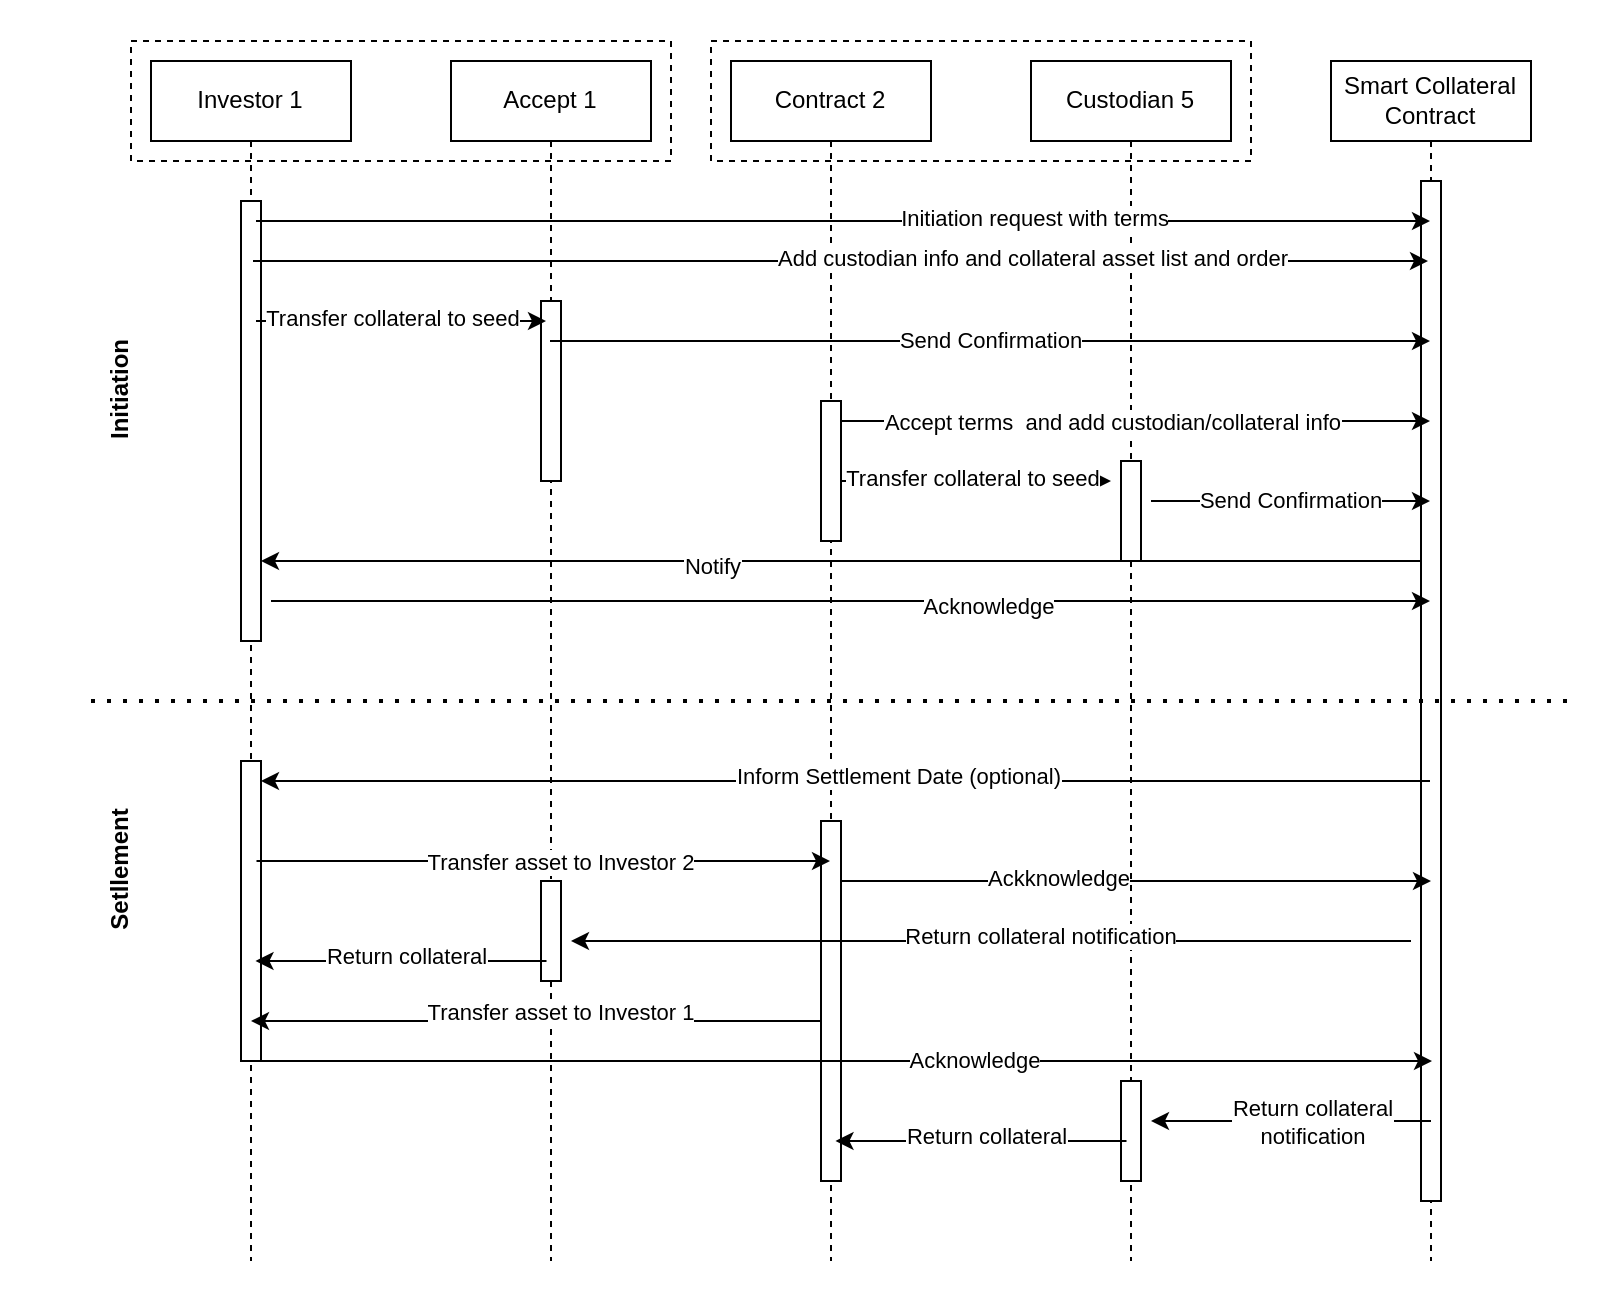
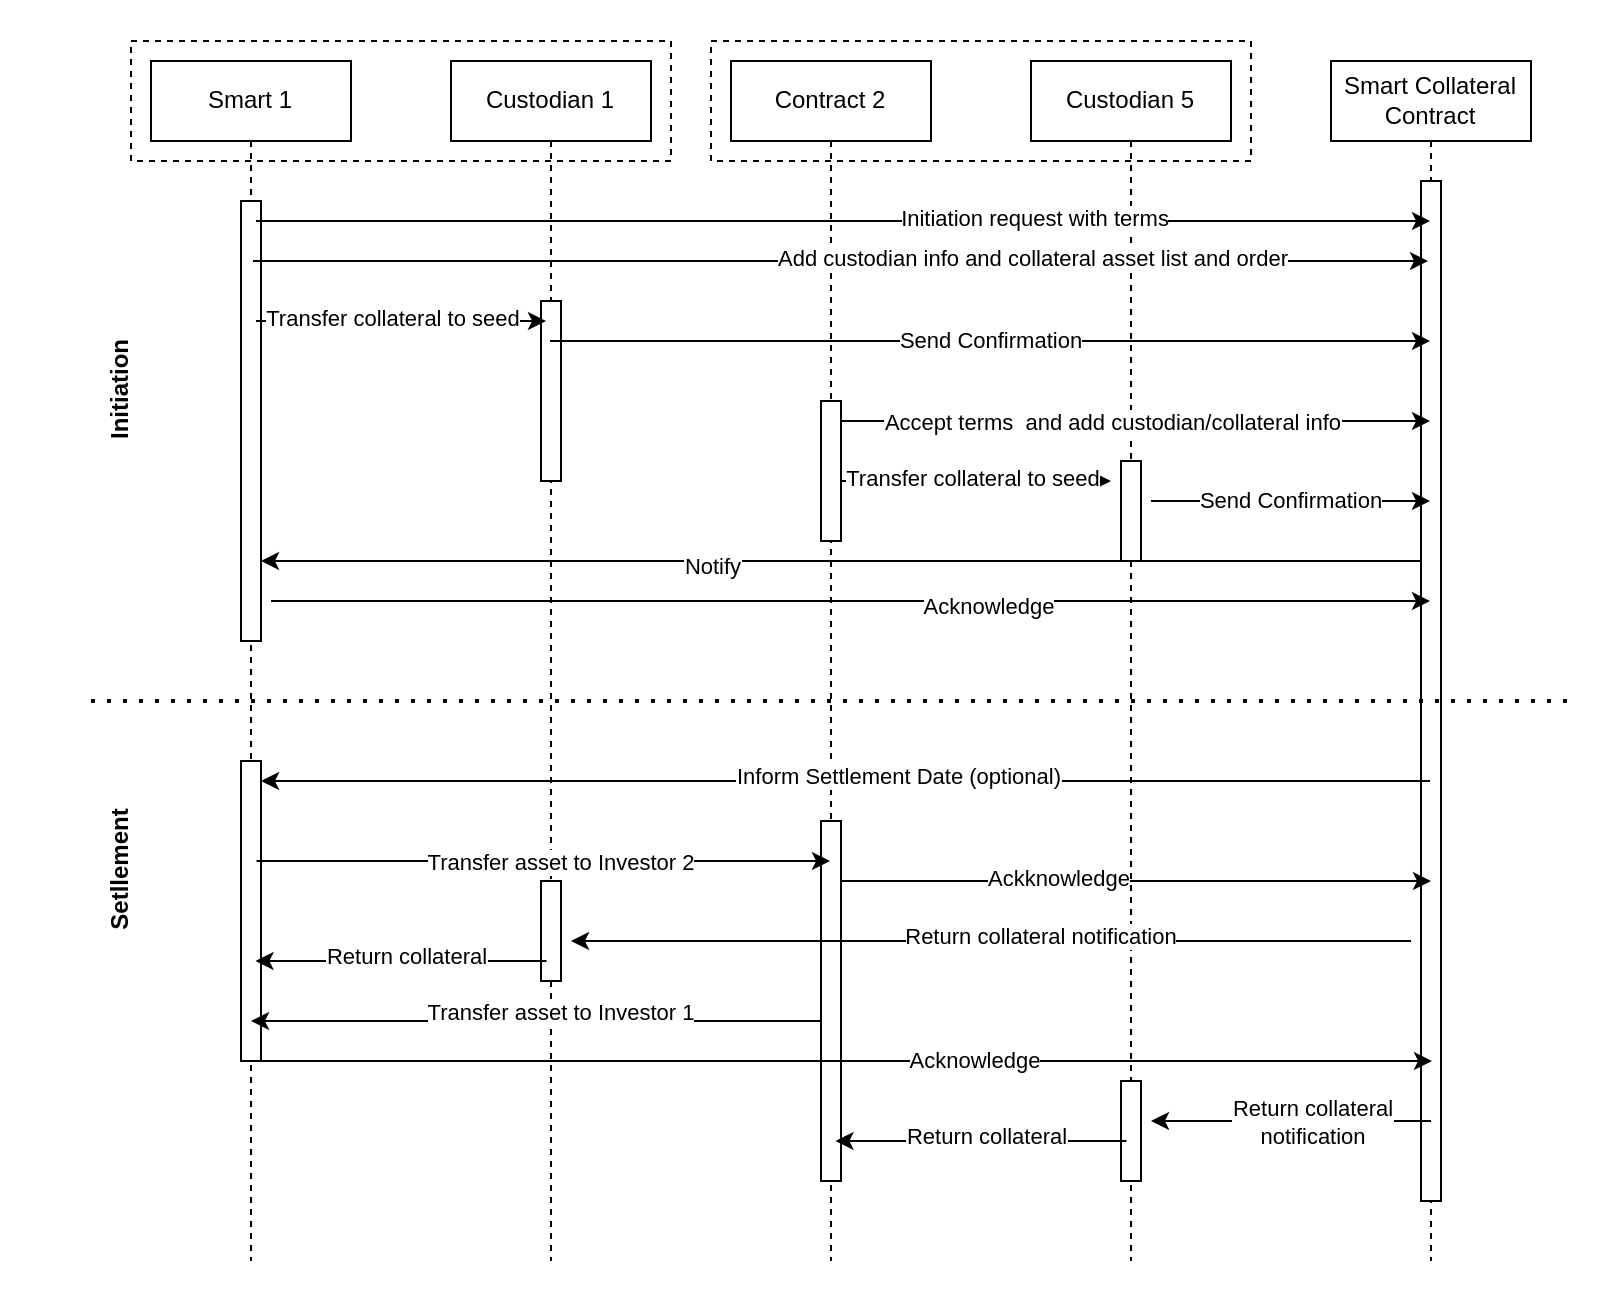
(251, 101) -> (251, 101)
(551, 101) -> (551, 101)
